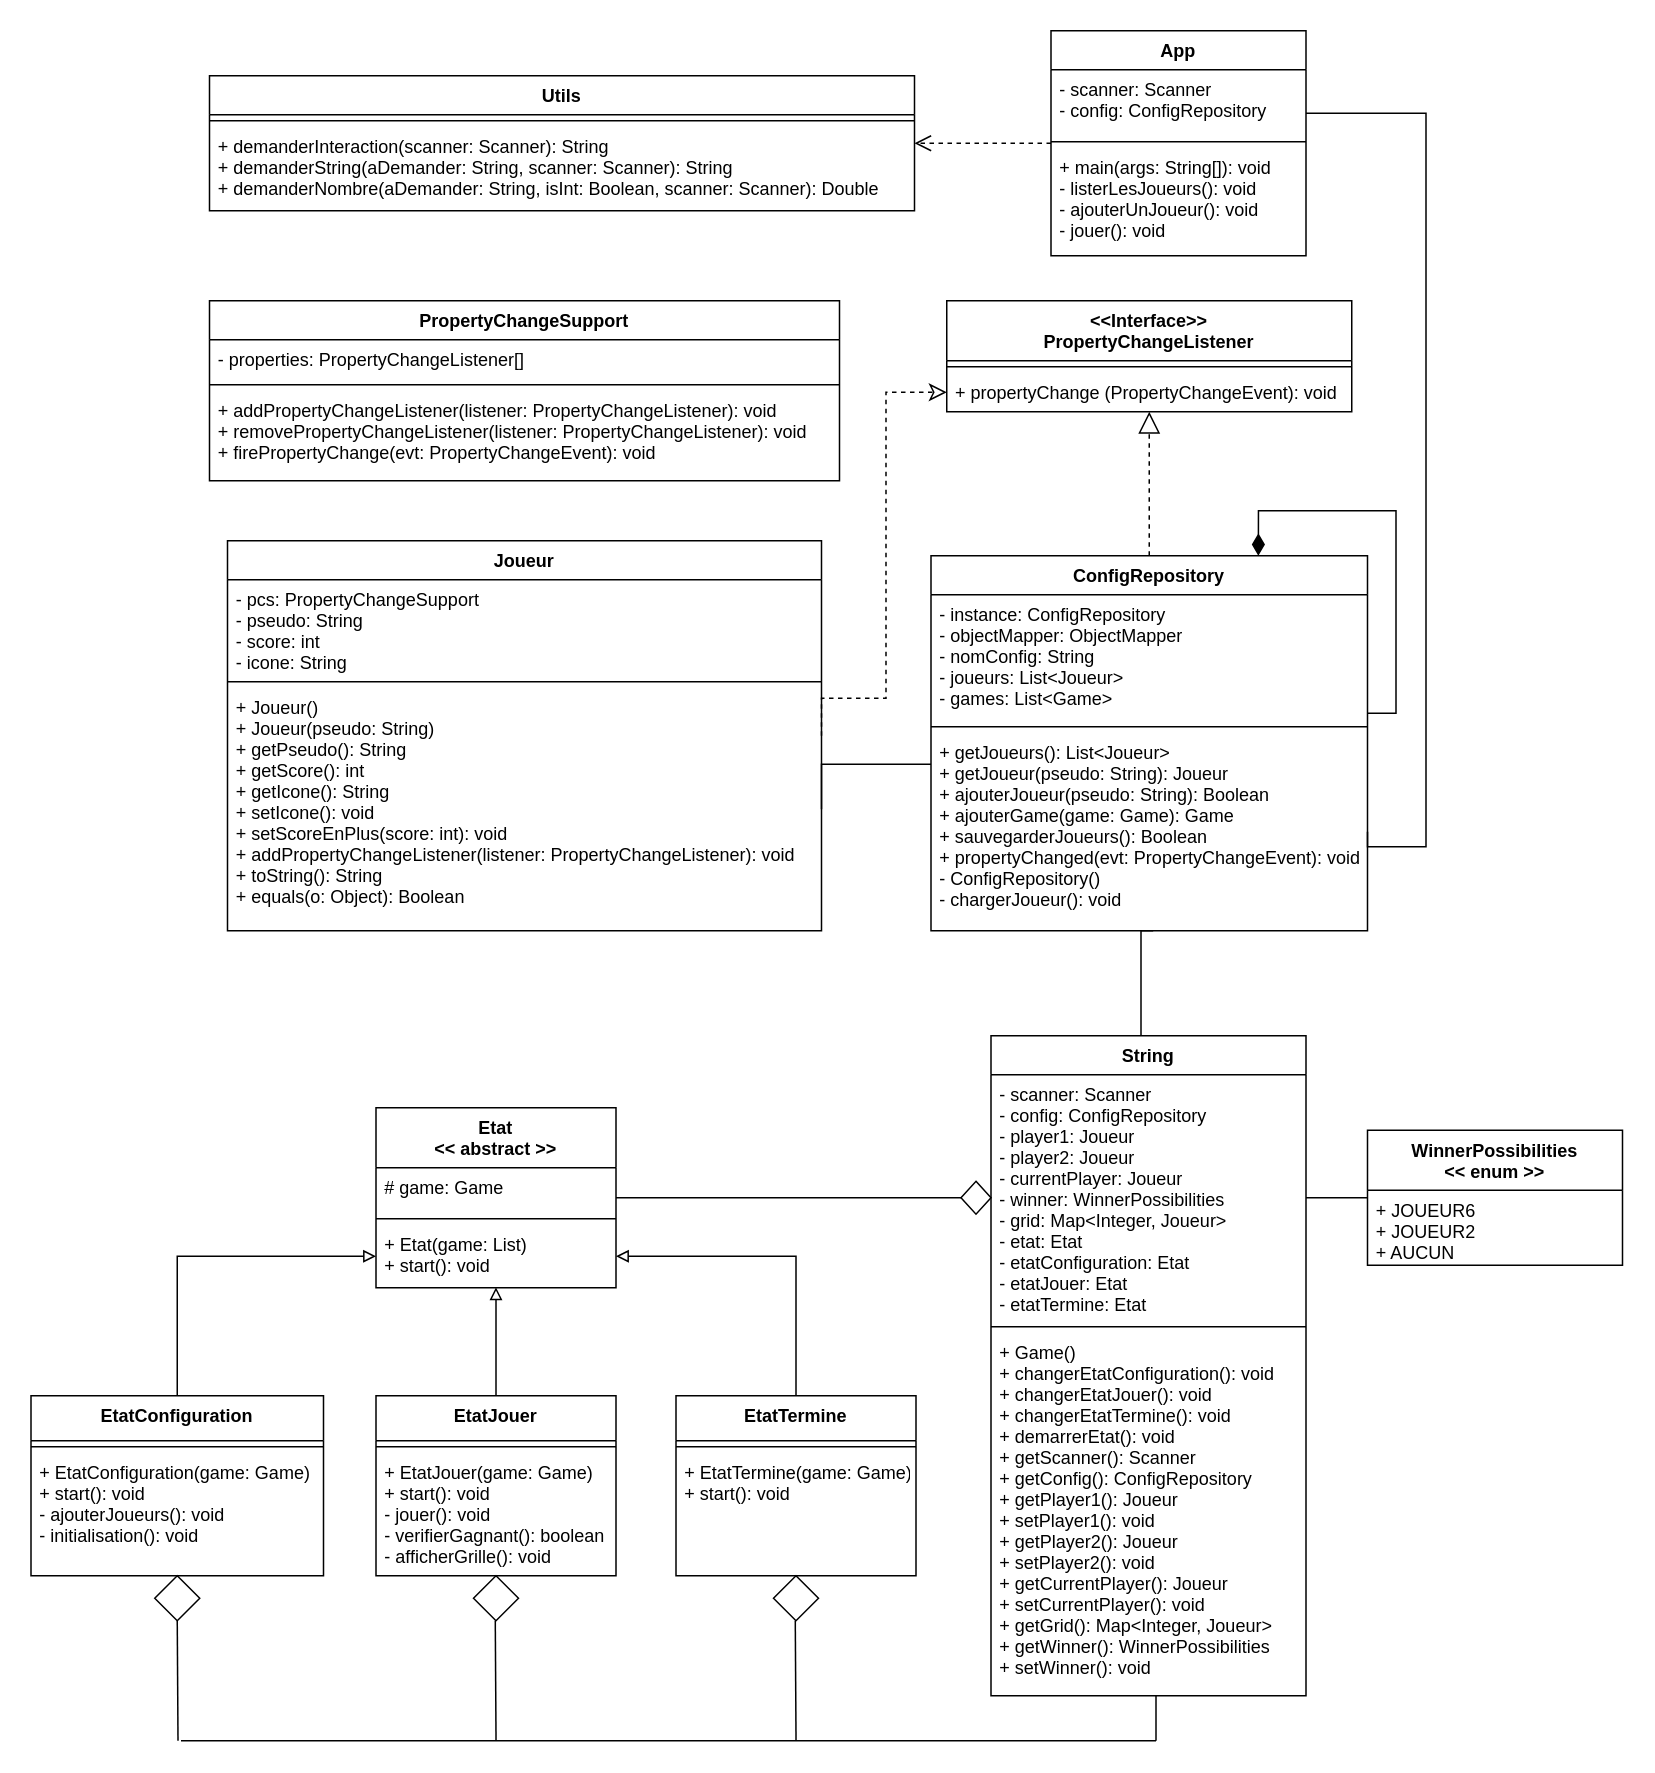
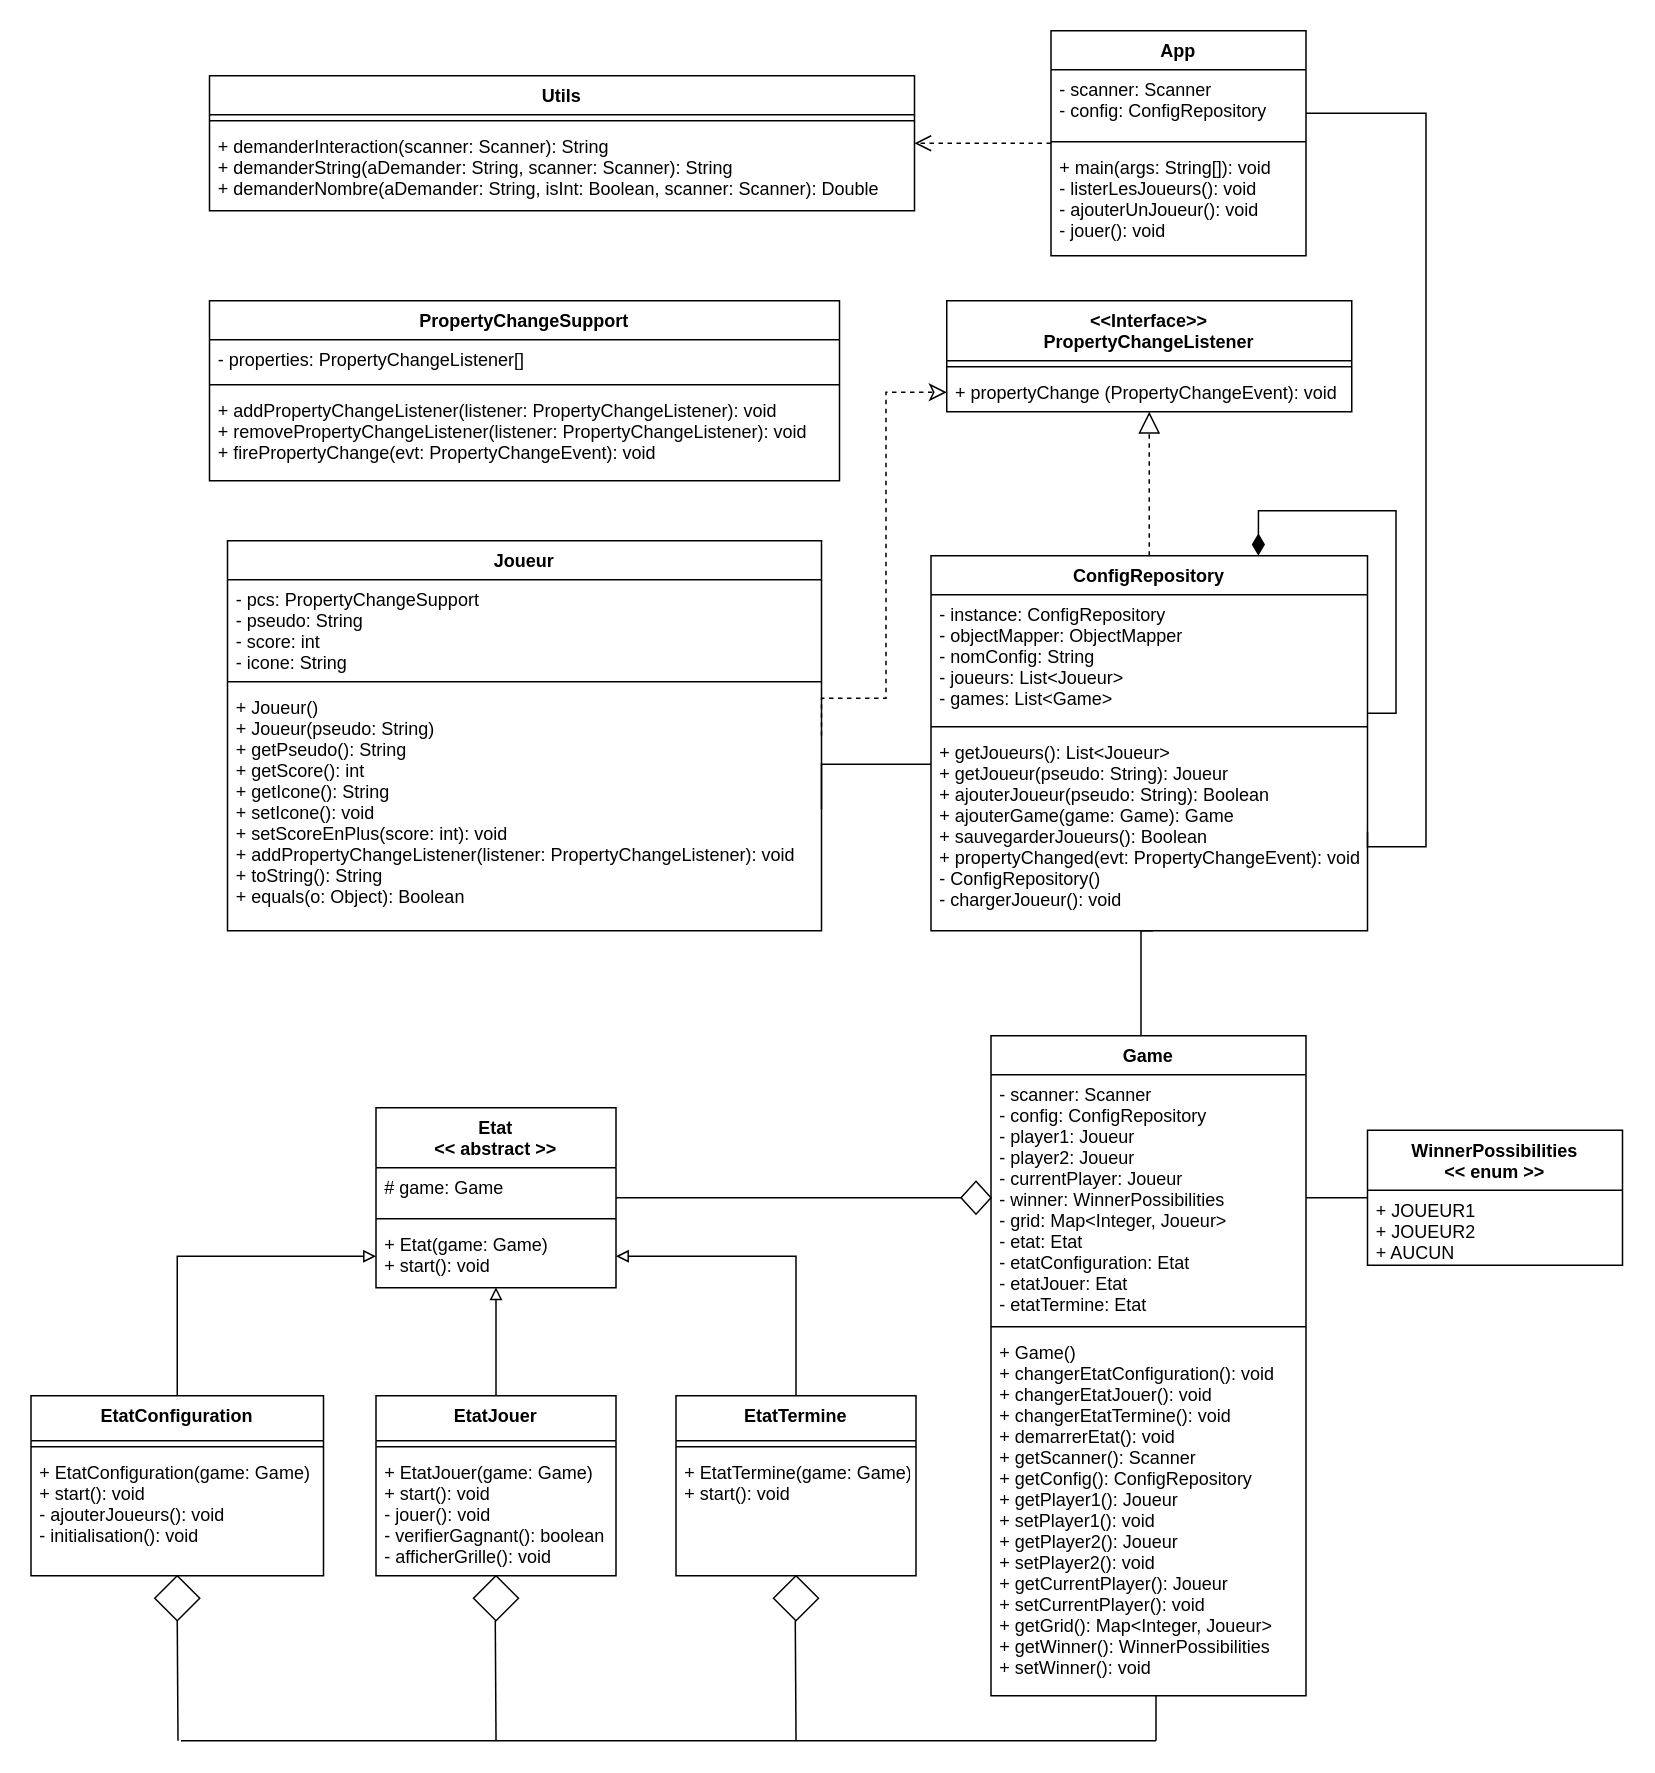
(1148, 1056) -> (1148, 1056)
(1419, 1211) -> (1419, 1211)
(465, 1245) -> (468, 1245)
